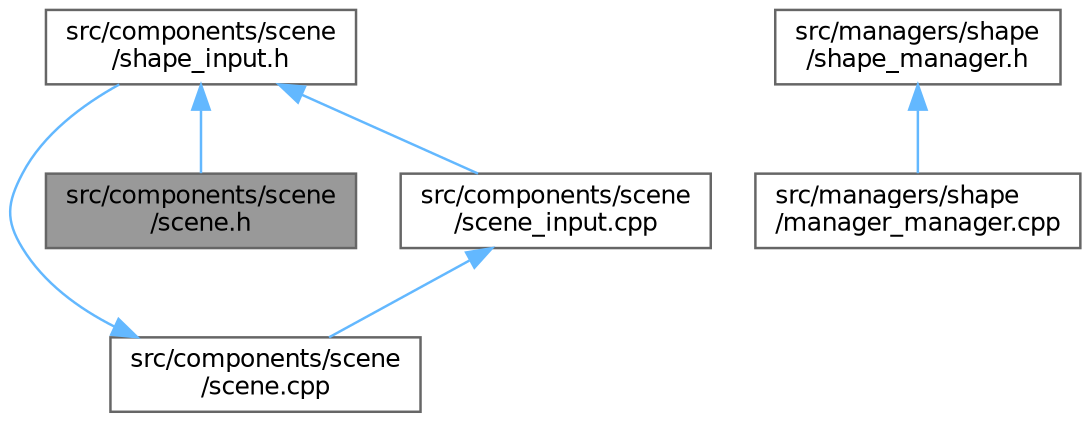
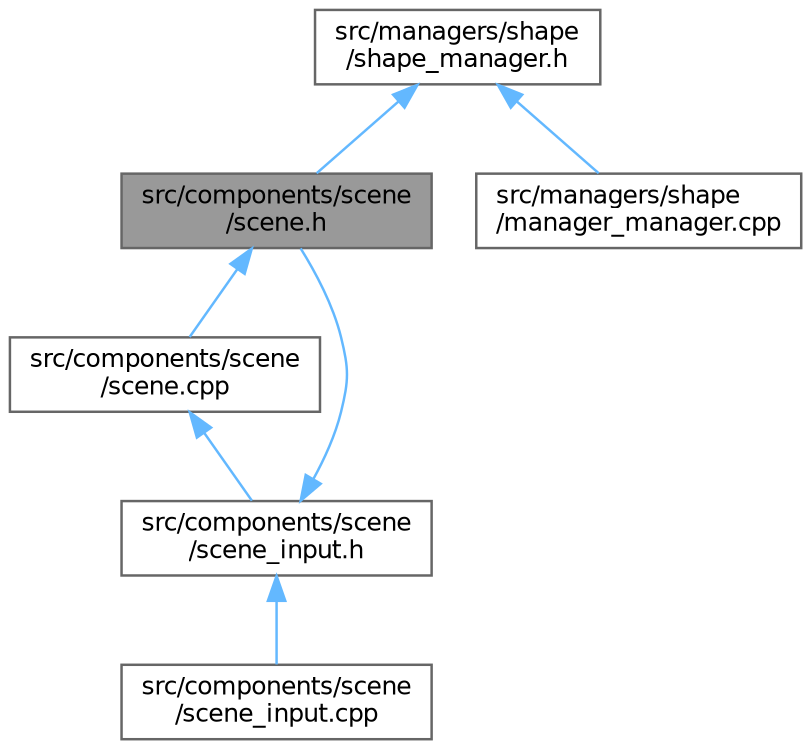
(201, 47) -> (277, 538)
none -> (358, 137)
(399, 299) -> (214, 303)
